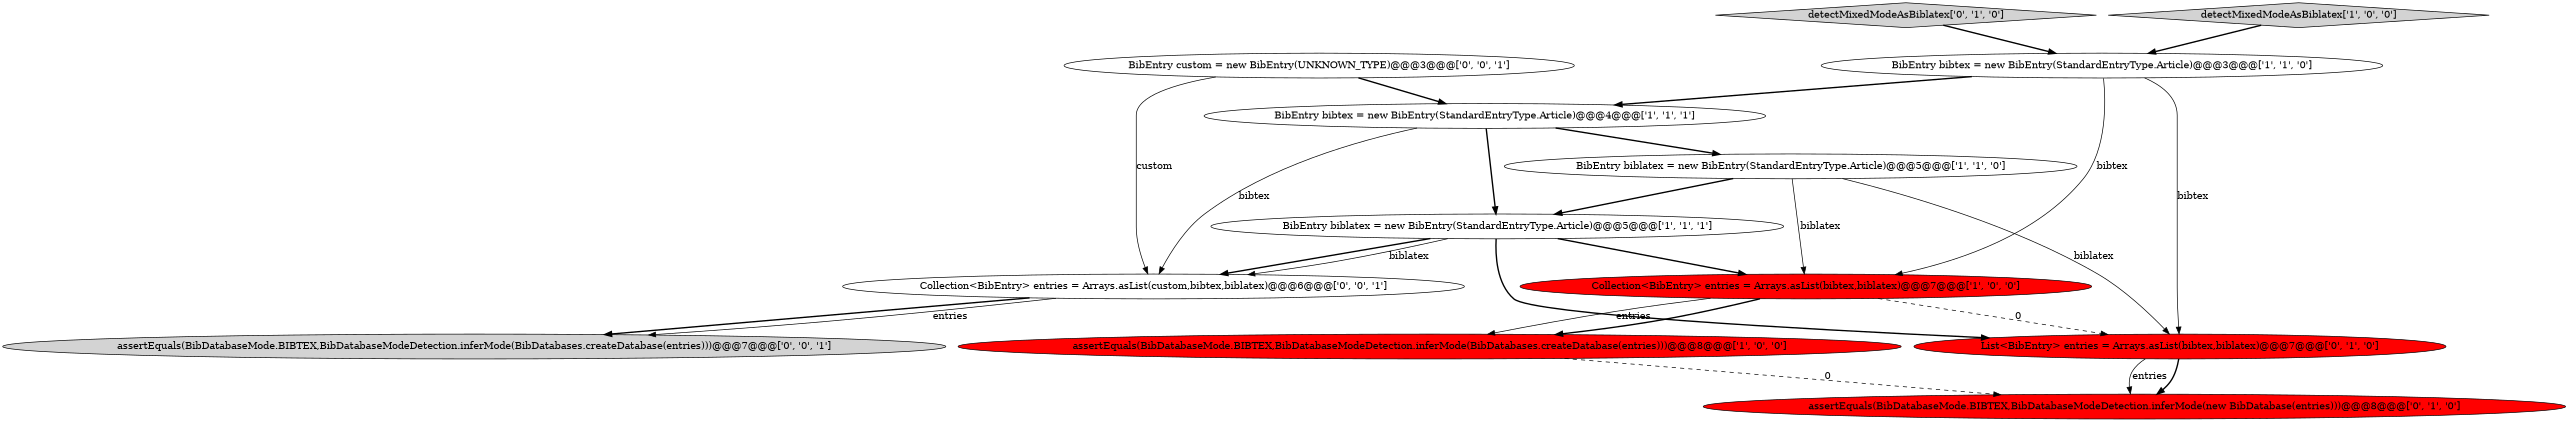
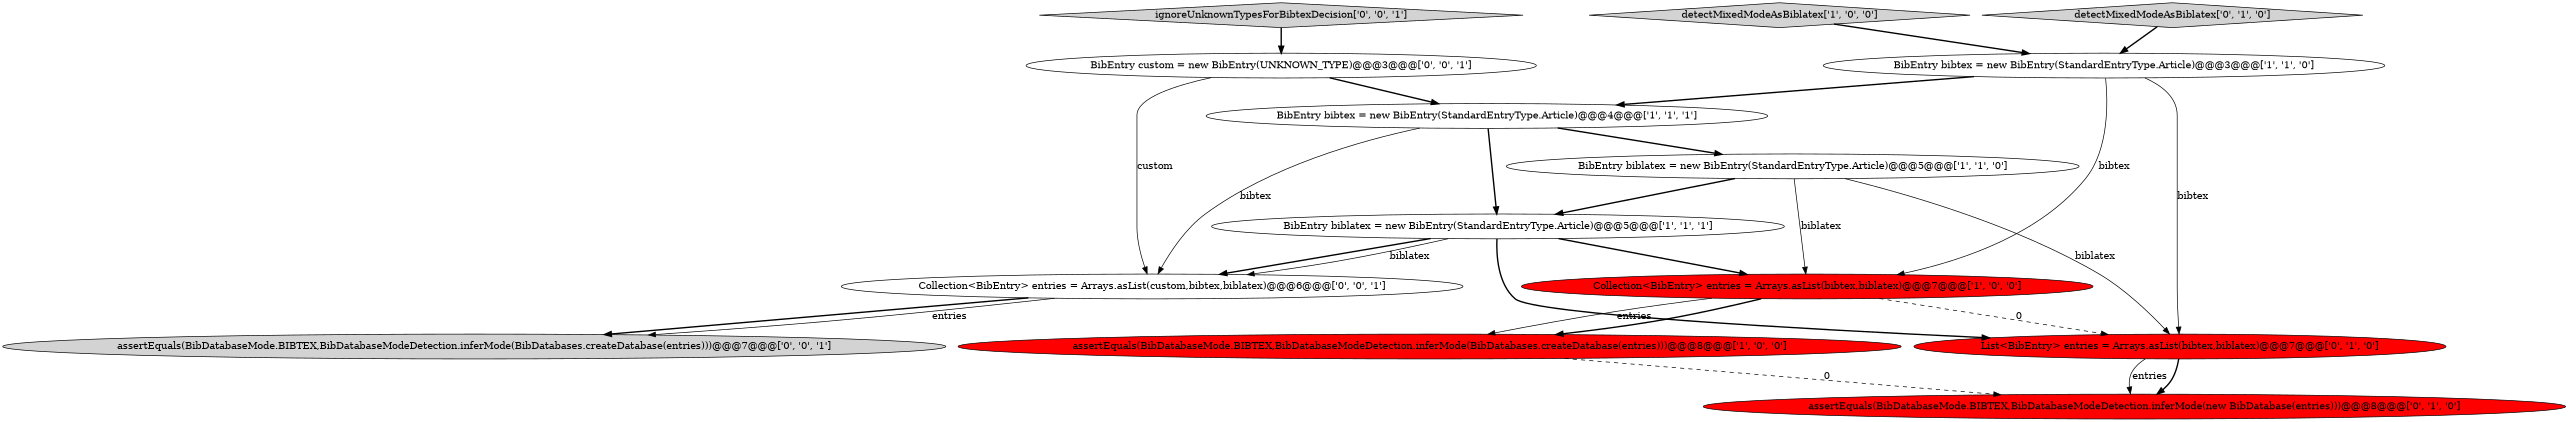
none -> (1281, 15)
